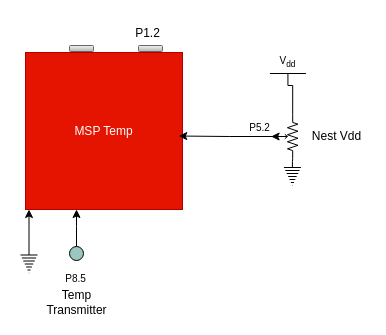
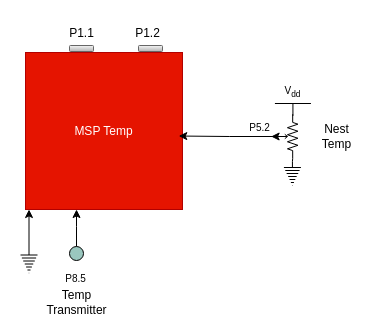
none -> (82, 34)
(288, 80) -> (293, 110)
(337, 137) -> (337, 137)
